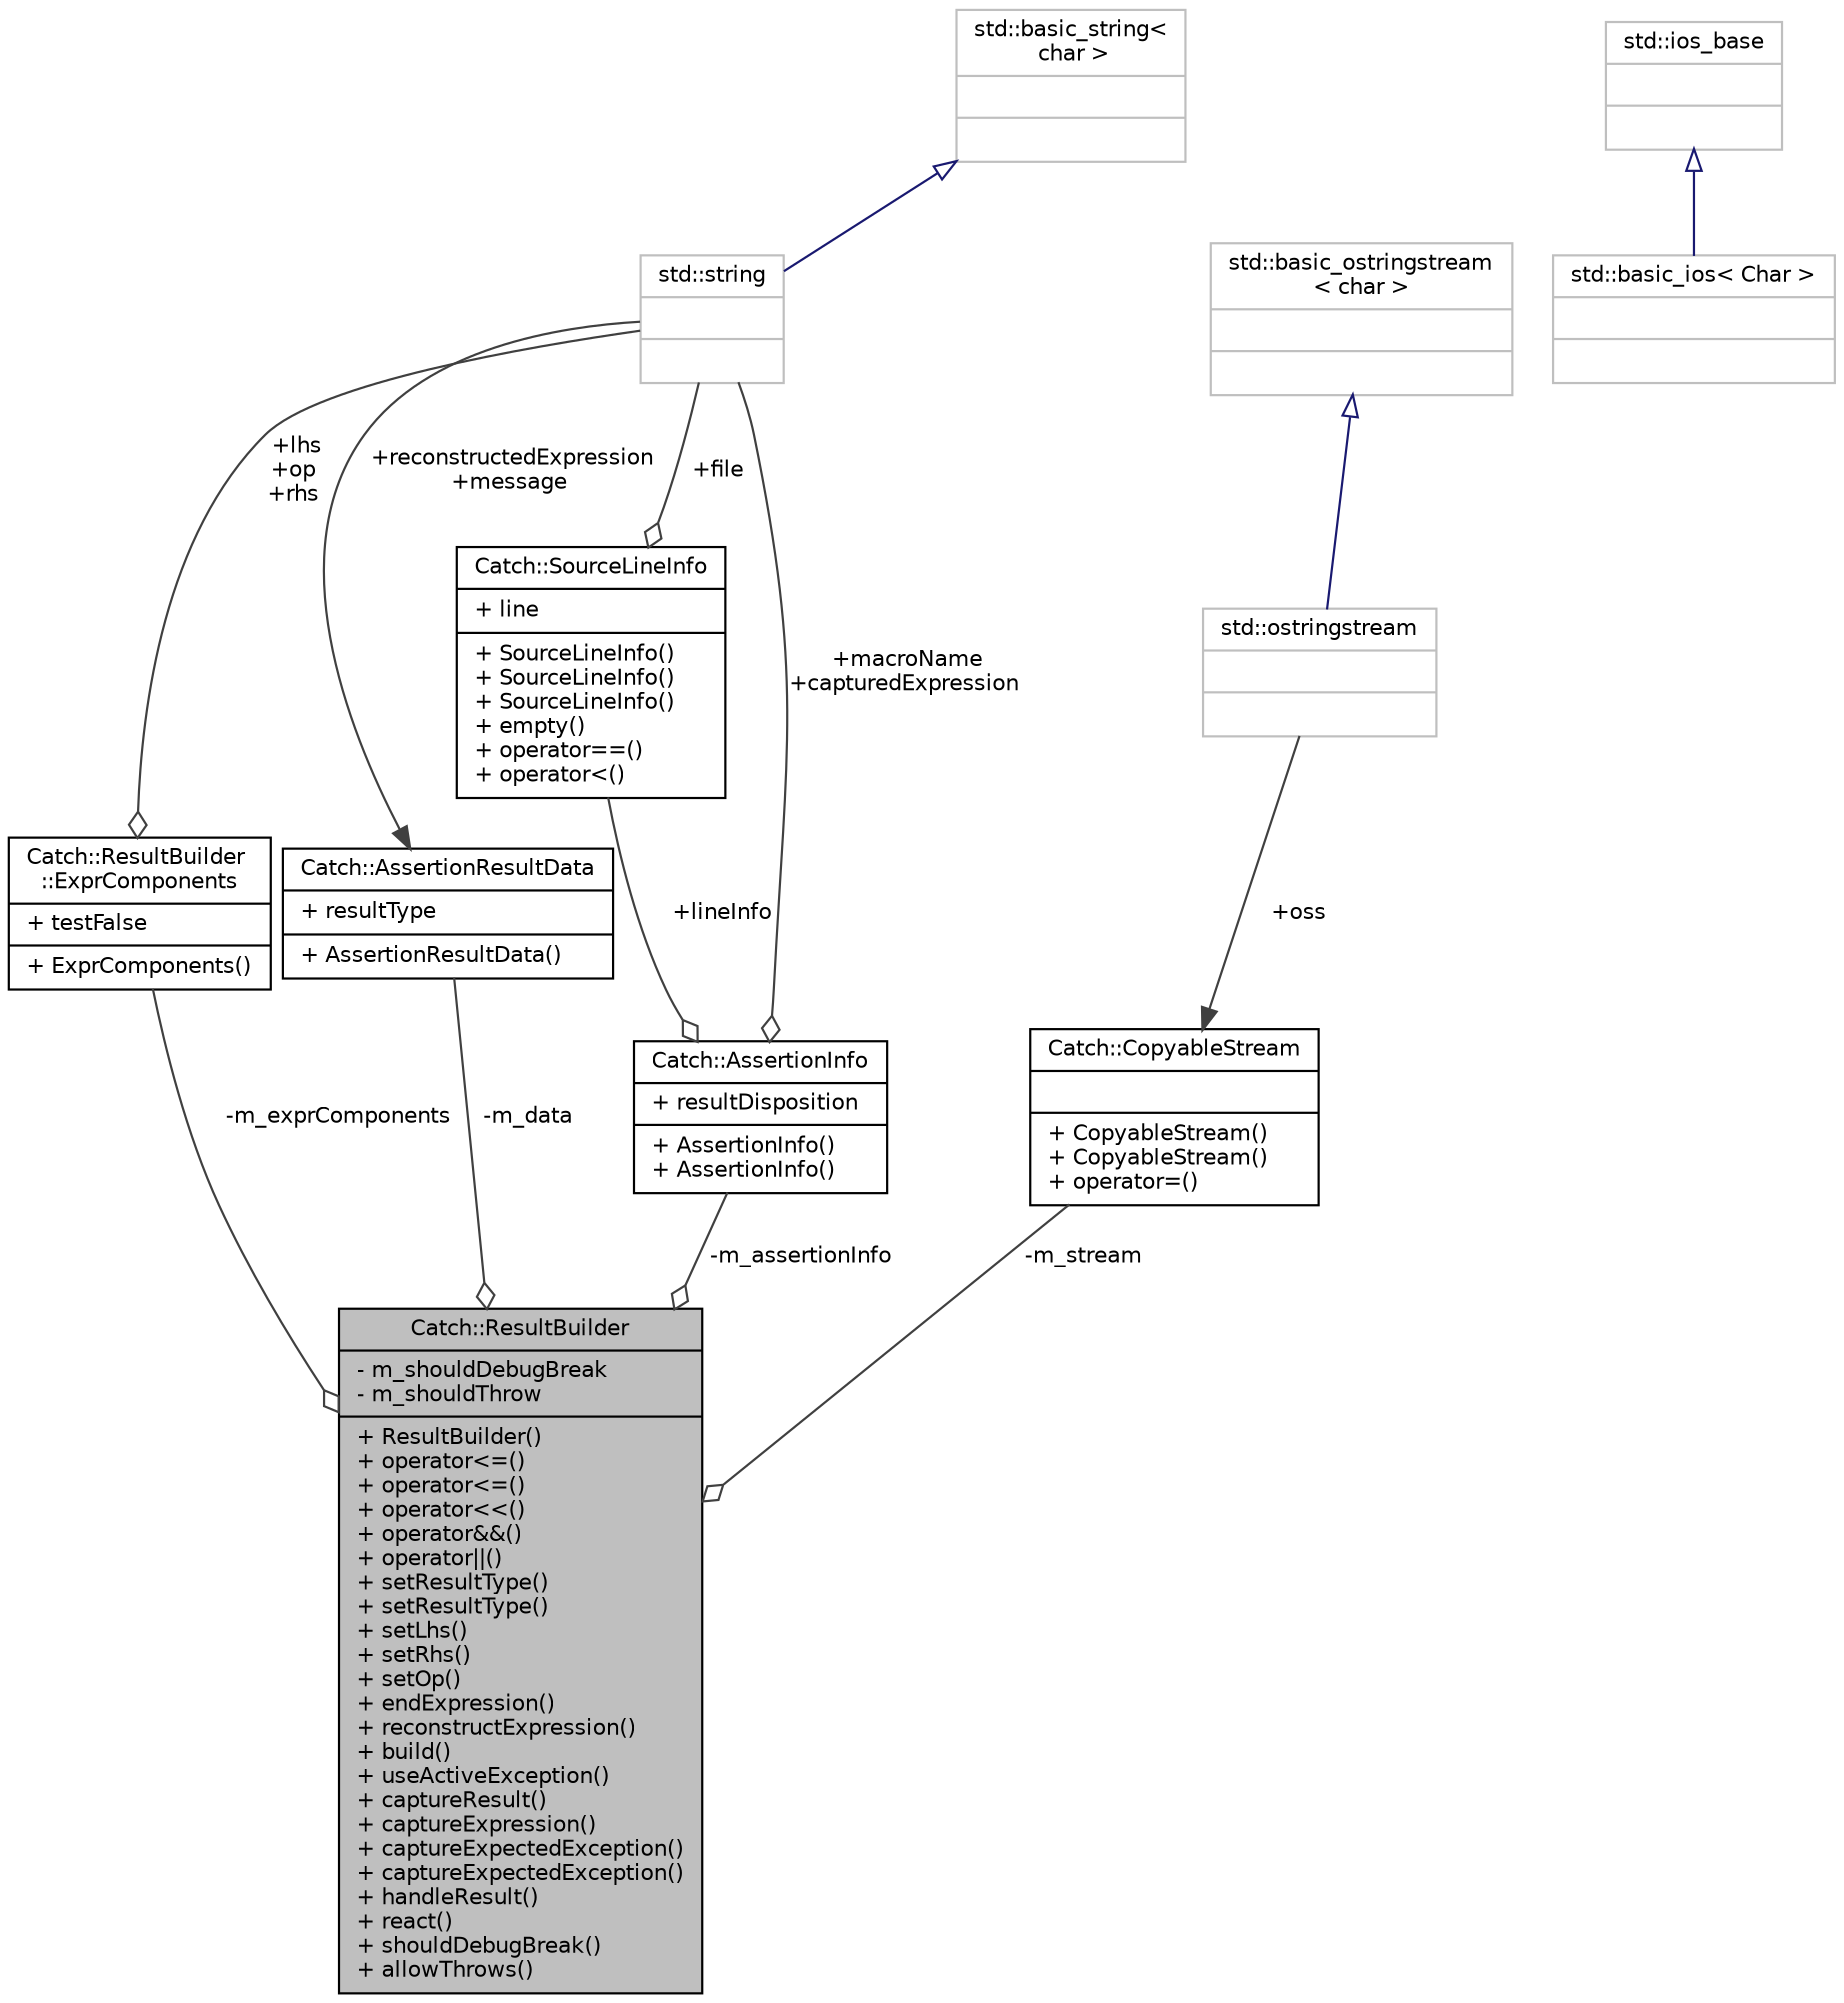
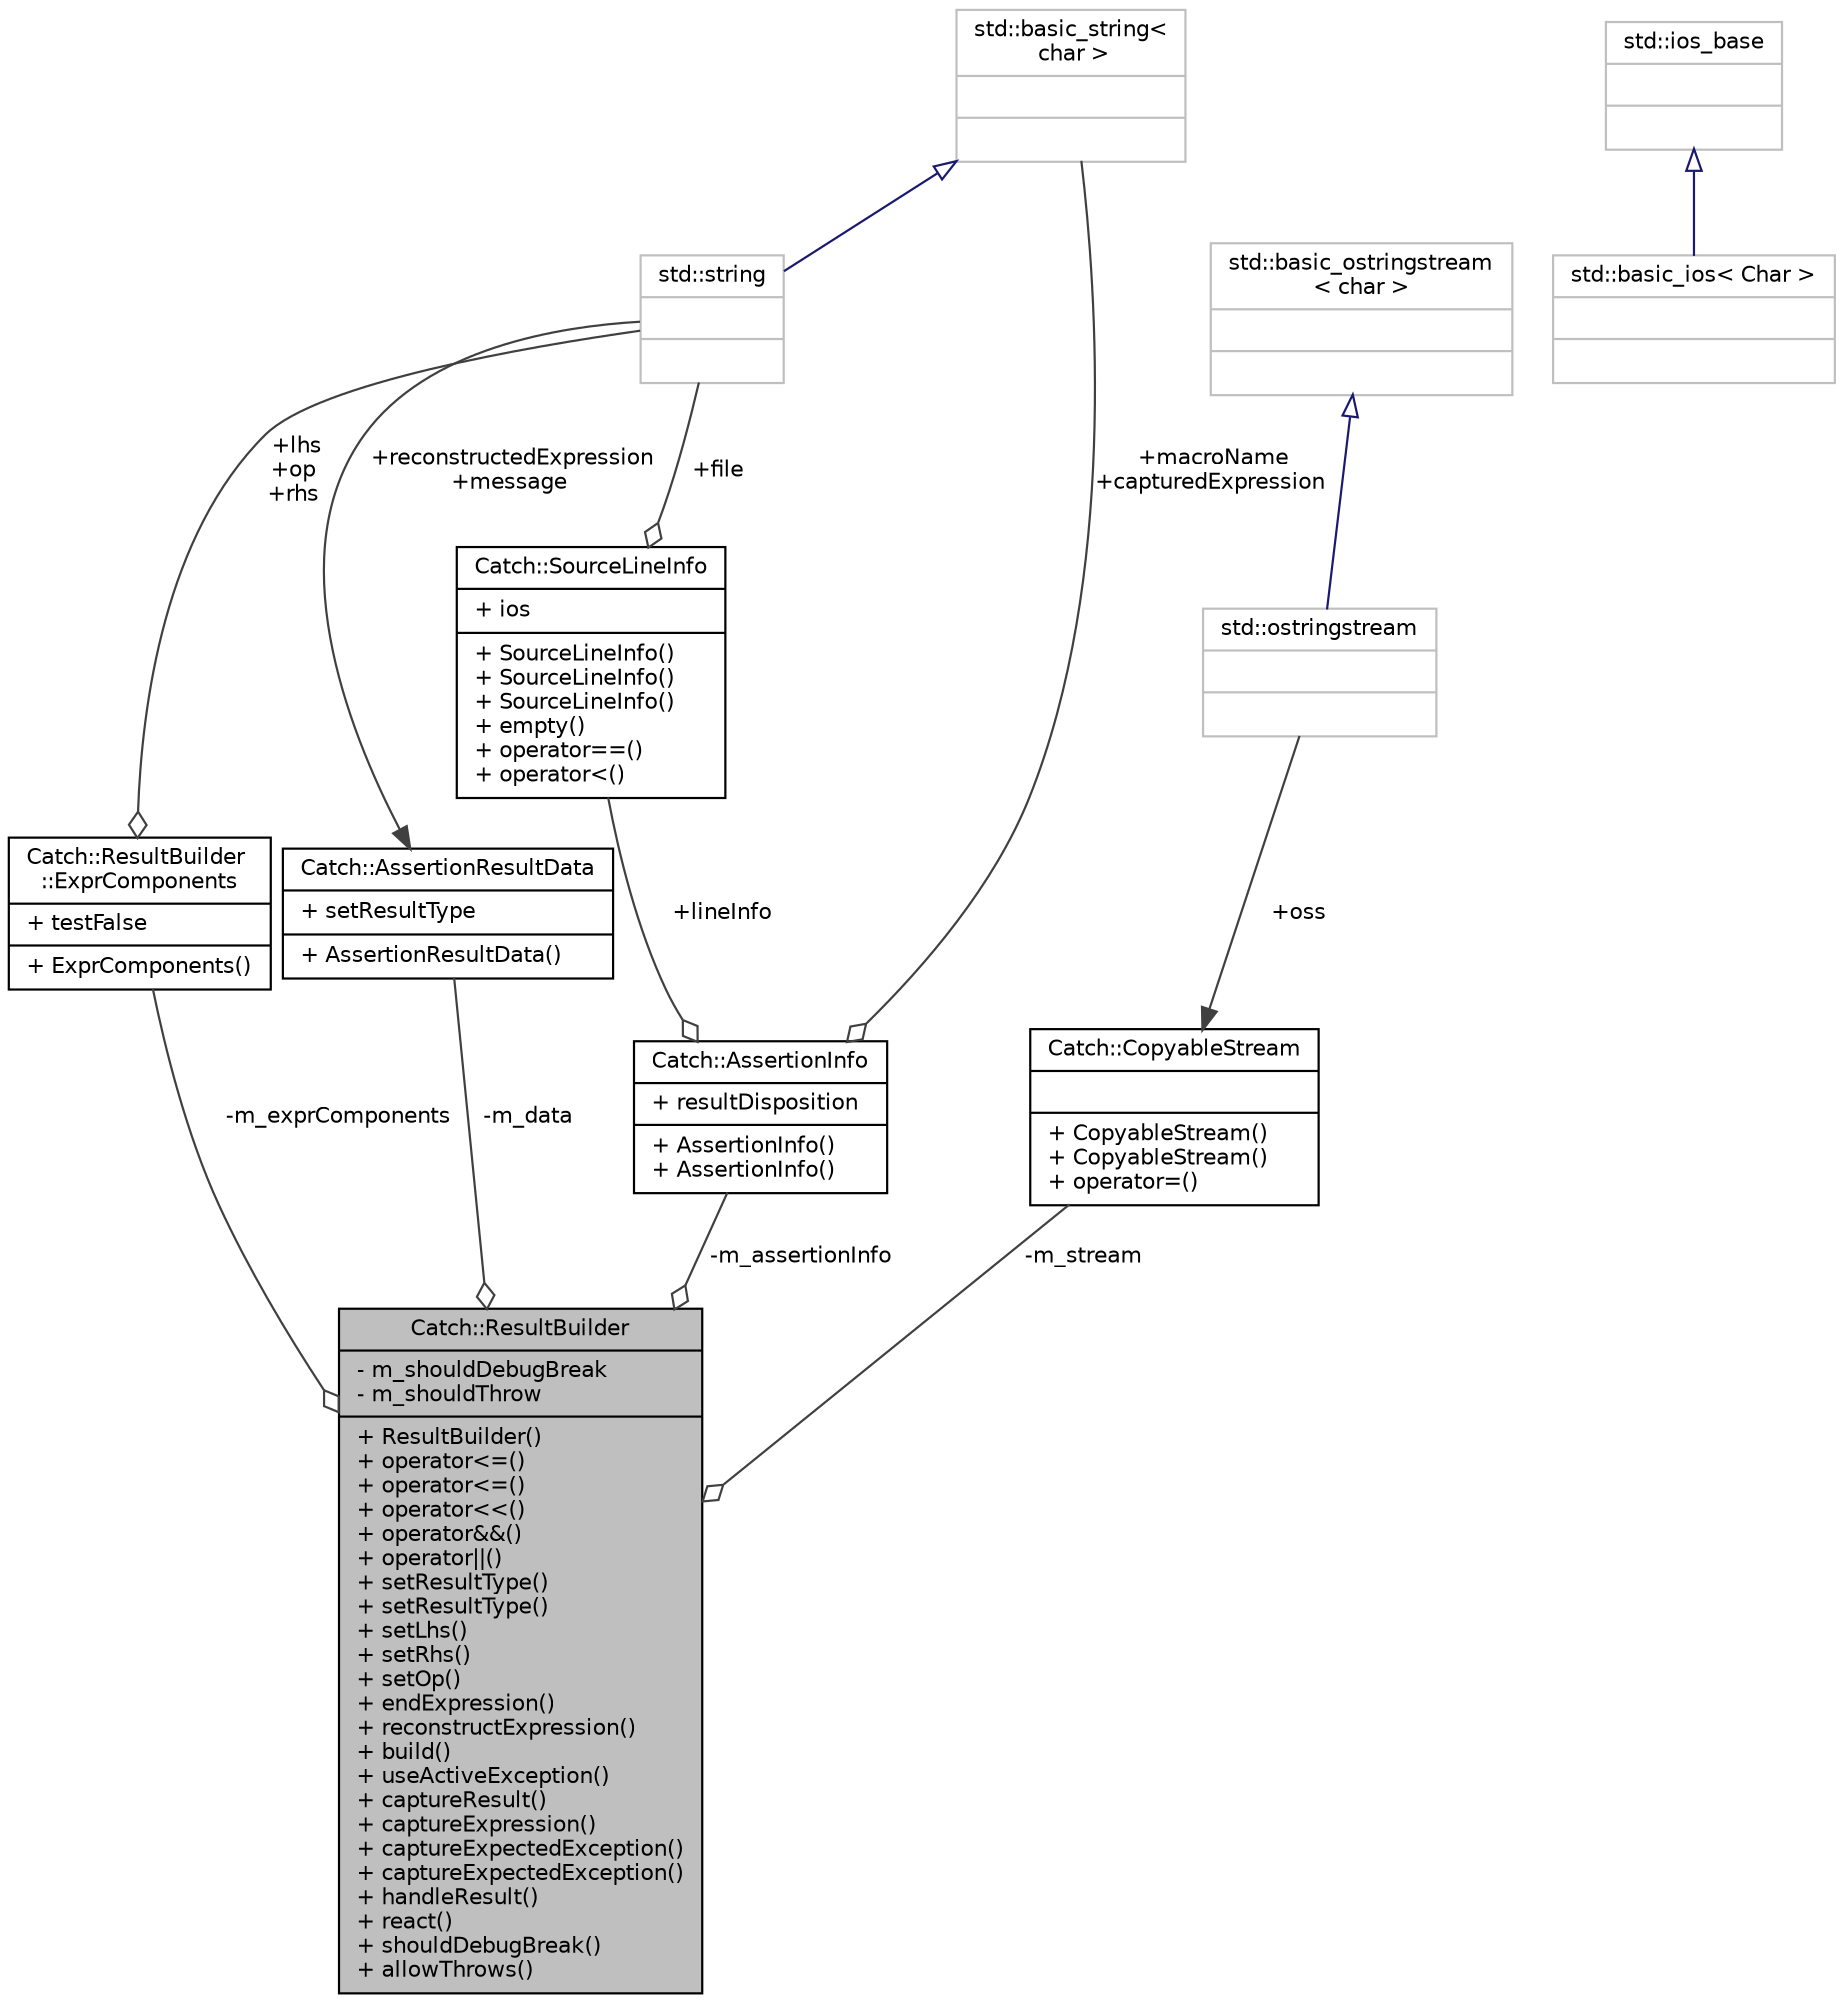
(507, 610) -> (503, 610)
(787, 697) -> (1077, 622)
(369, 911) -> (389, 911)
